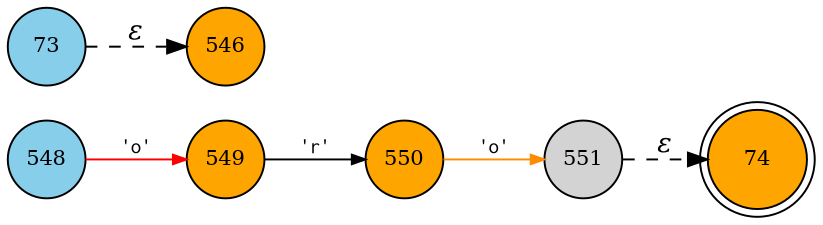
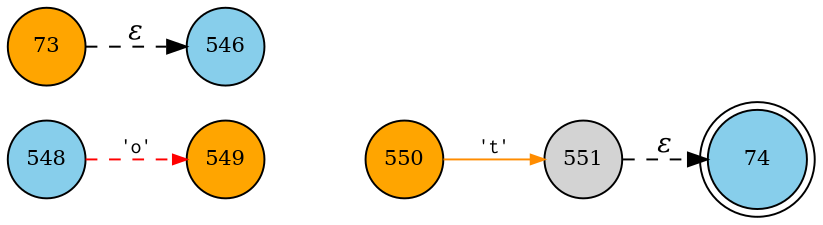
(47, 47) -> (47, 47)
(226, 47) -> (226, 47)
(494, 148) -> (494, 148)
(129, 159) -> (129, 159)
(308, 159) -> none
(757, 159) -> (757, 159)
